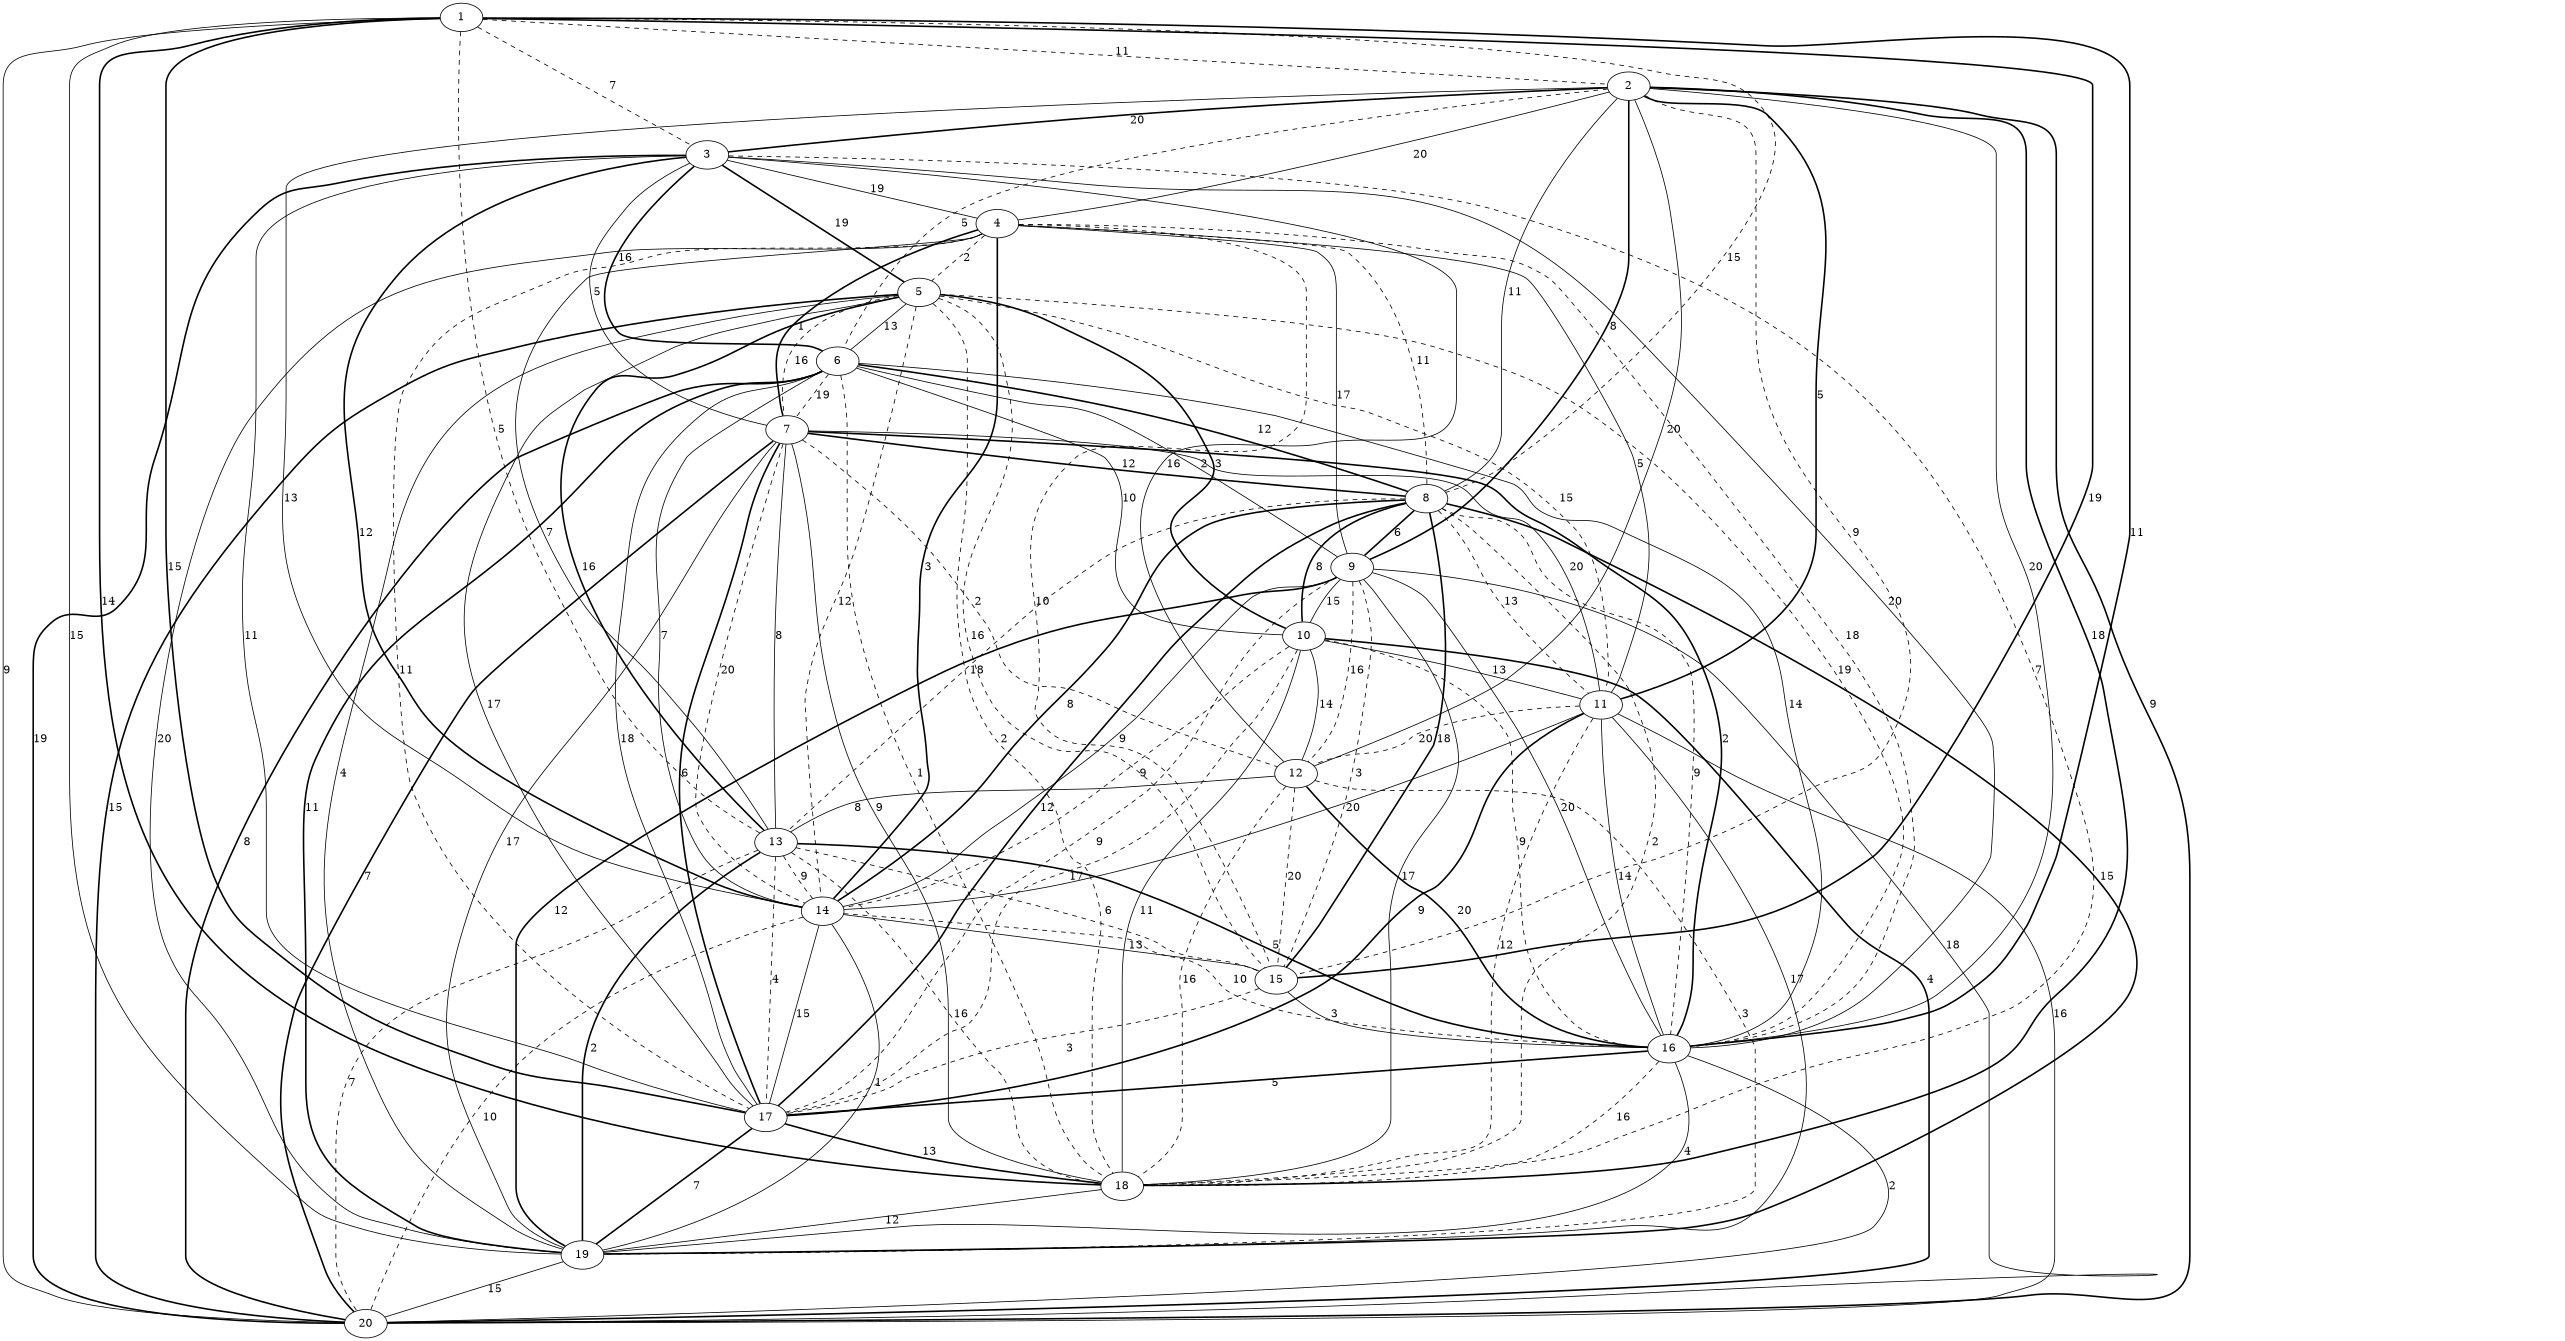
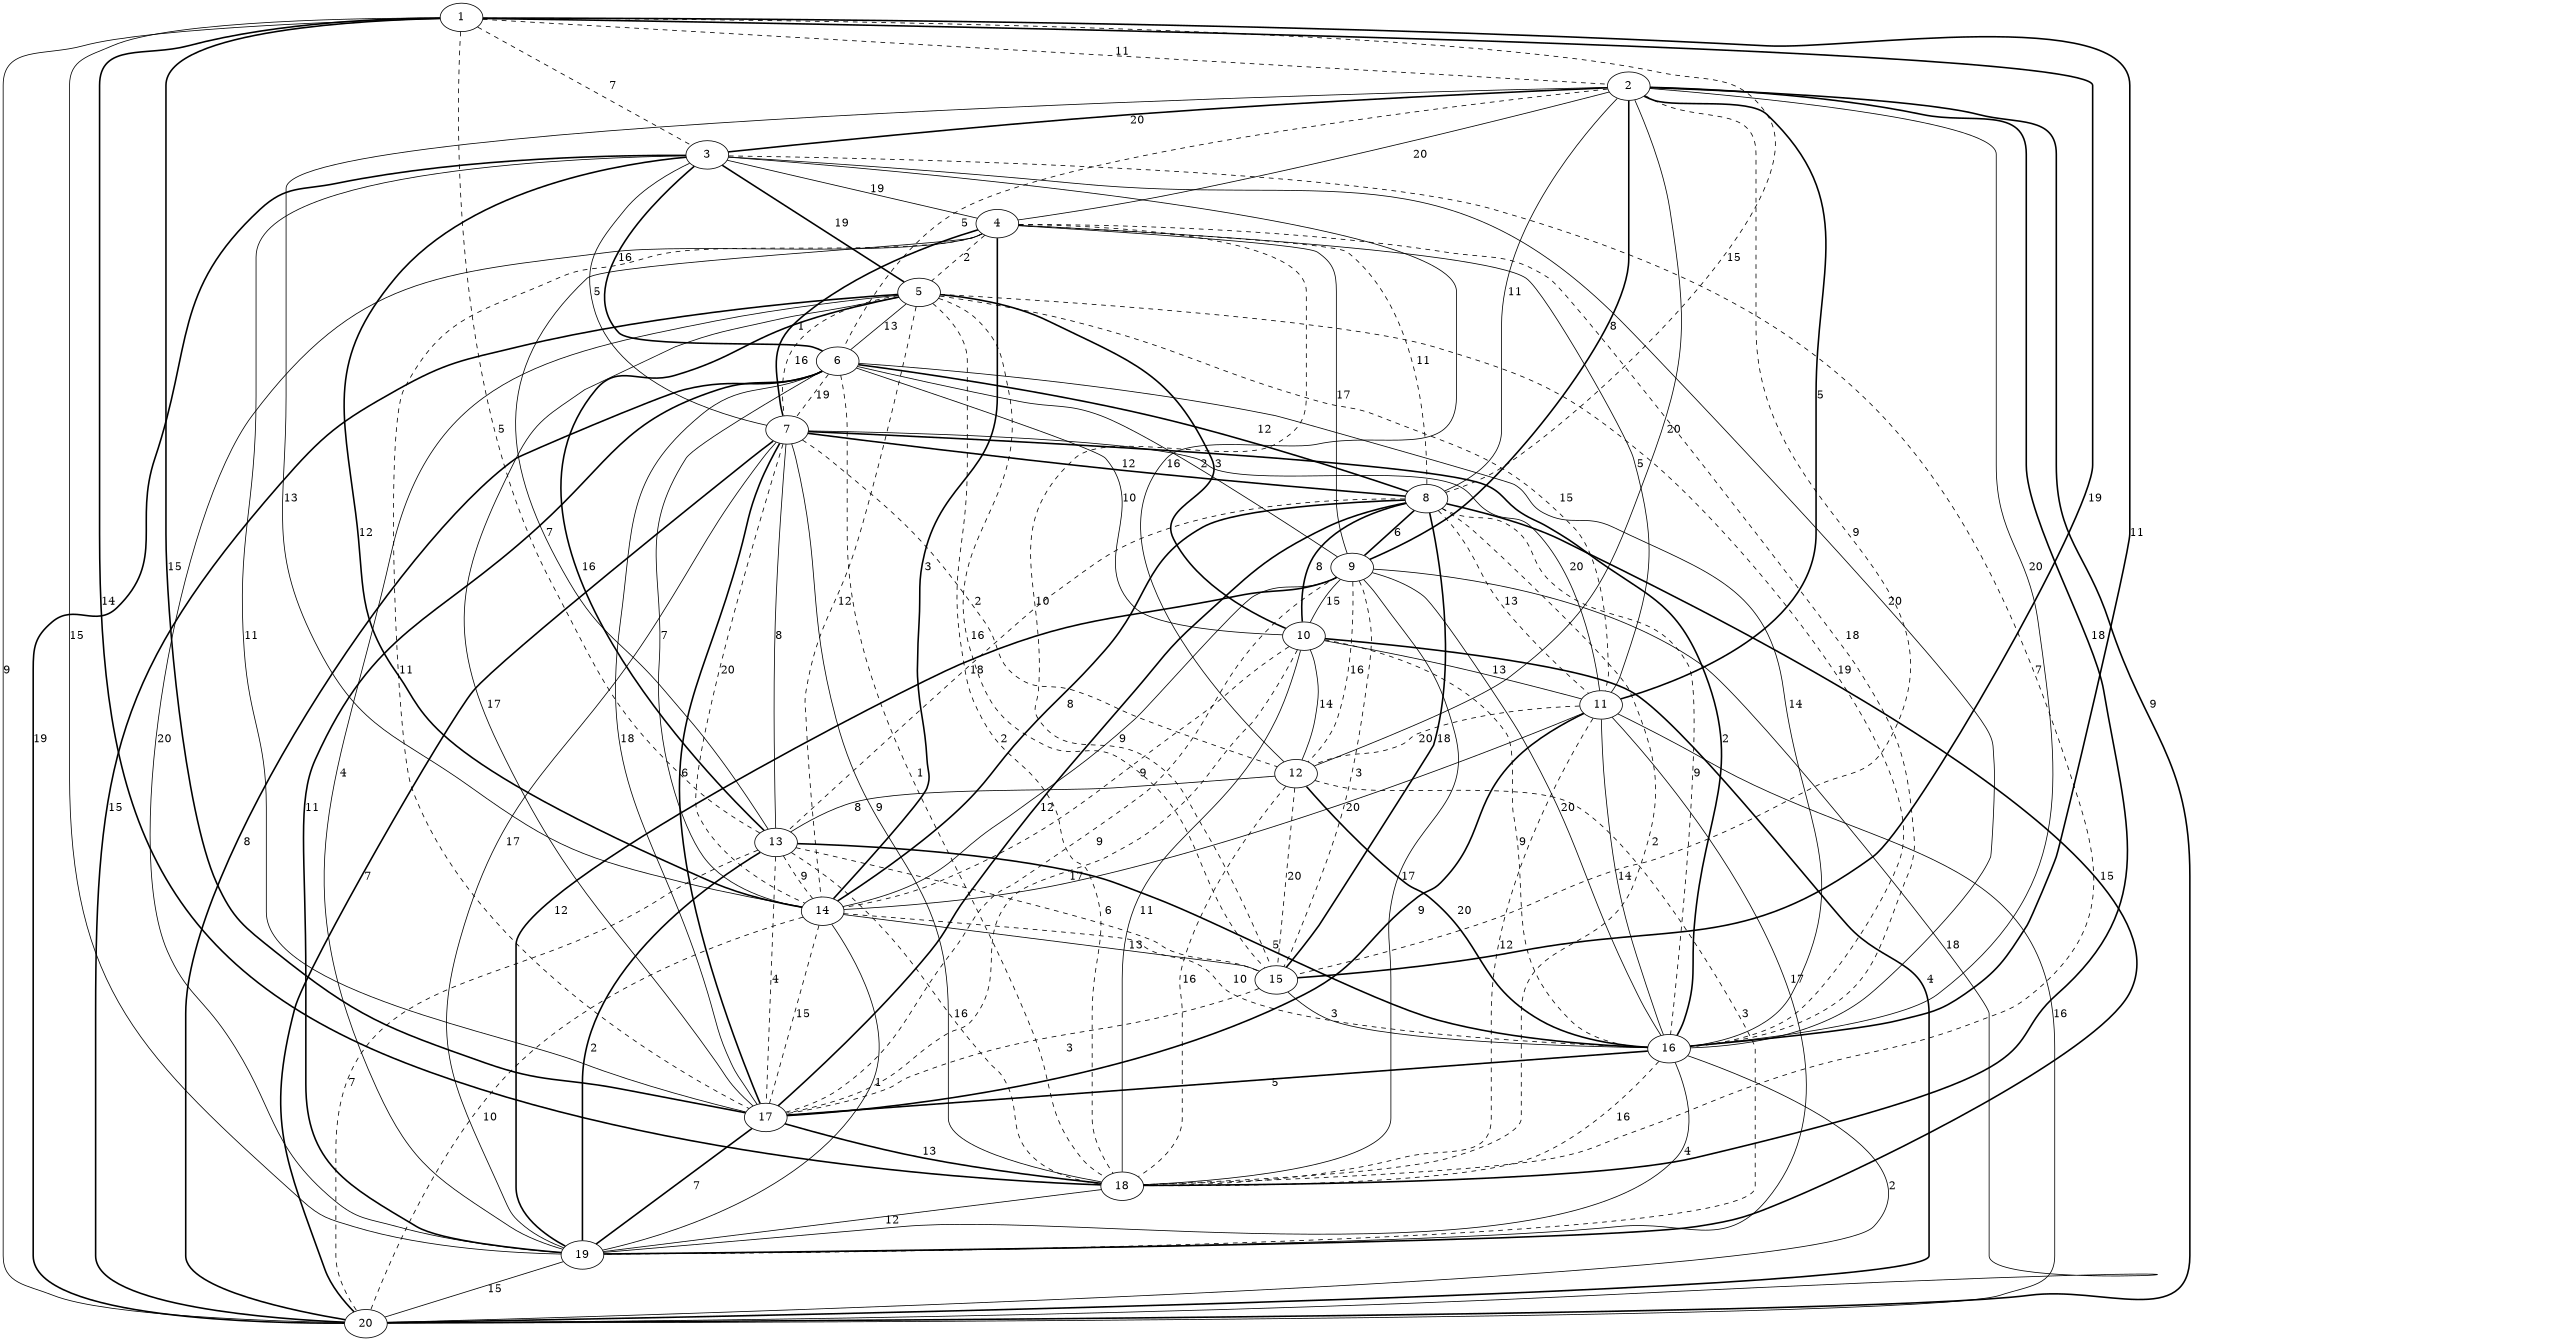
(794, 1014) -> (794, 1014)
